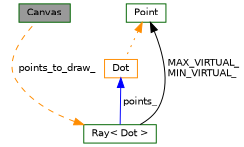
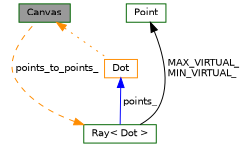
(132, 45) -> (87, 44)
(56, 69) -> (56, 69)
